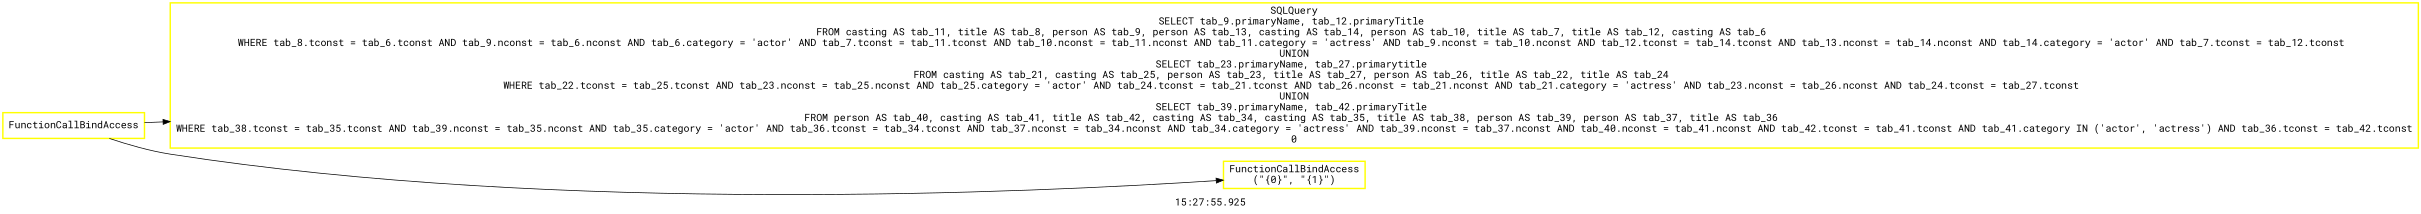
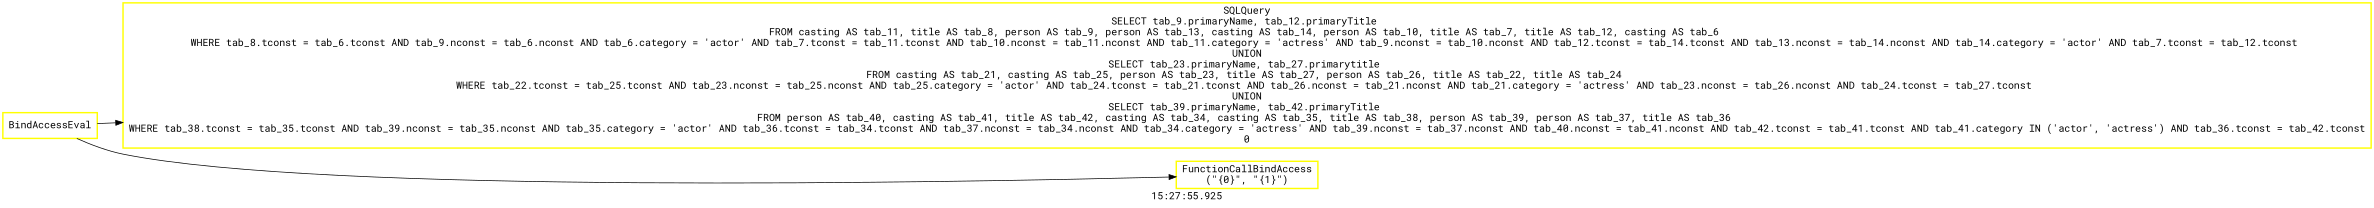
(74, 126) -> (50, 126)
